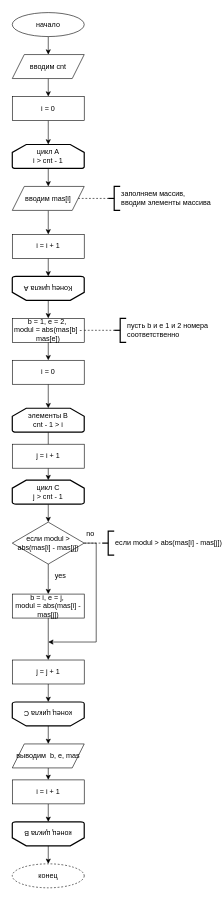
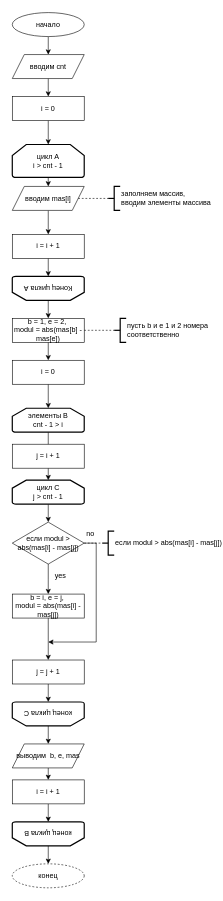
(48, 156) -> (48, 161)
